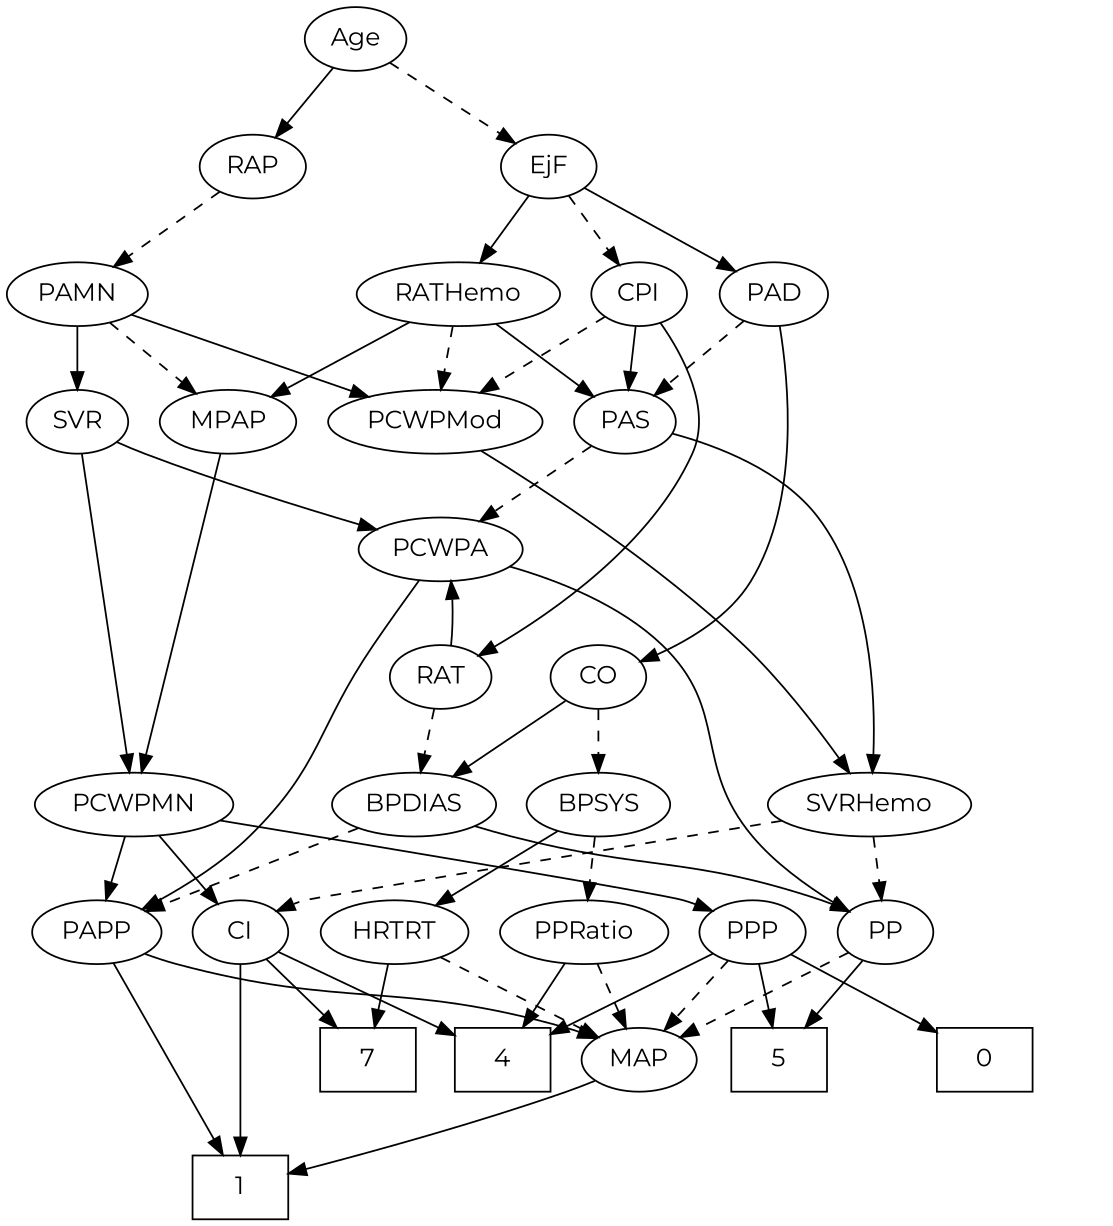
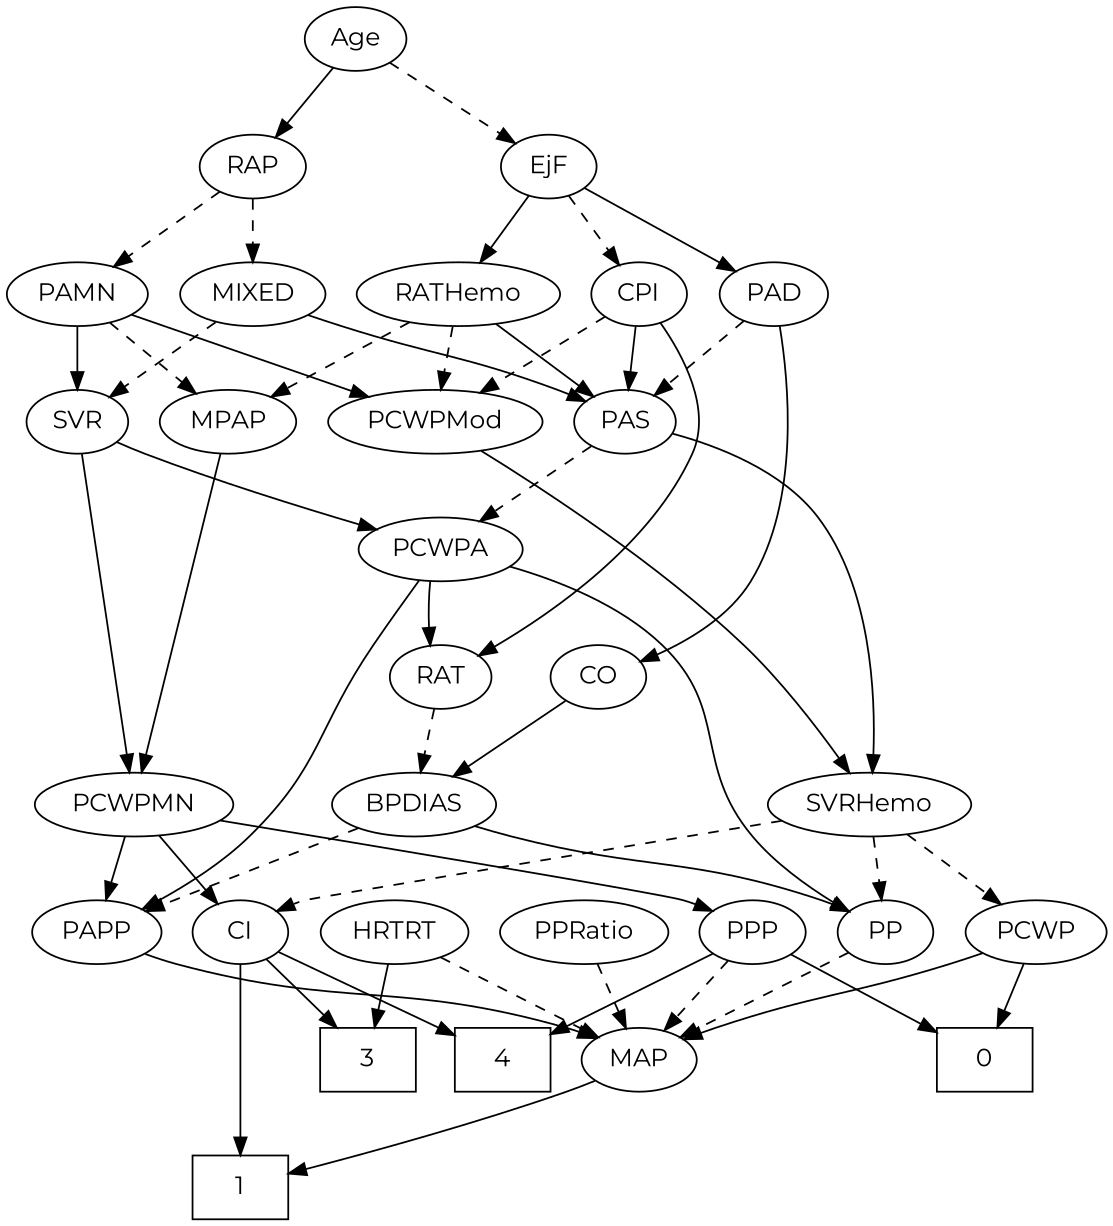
none -> (253, 294)
(348, 355) -> (348, 355)
(452, 622) -> (429, 604)
(598, 805) -> none
none -> (1036, 932)
(549, 988) -> none
(164, 1051) -> none
(368, 1060) -> (368, 1060)
(779, 1060) -> none
